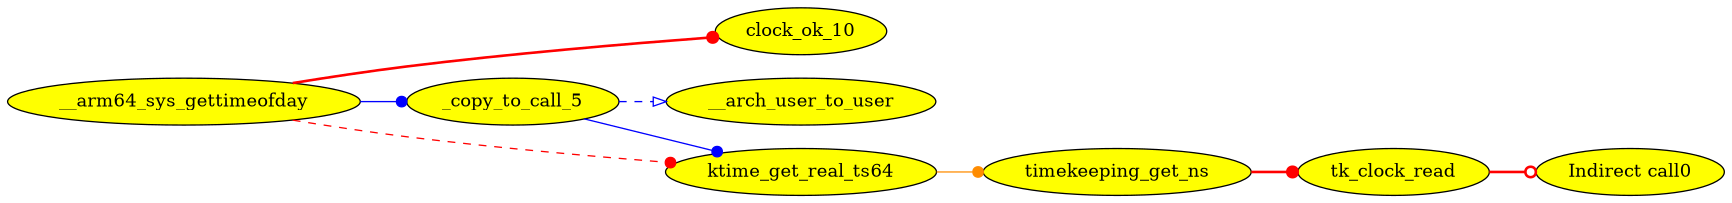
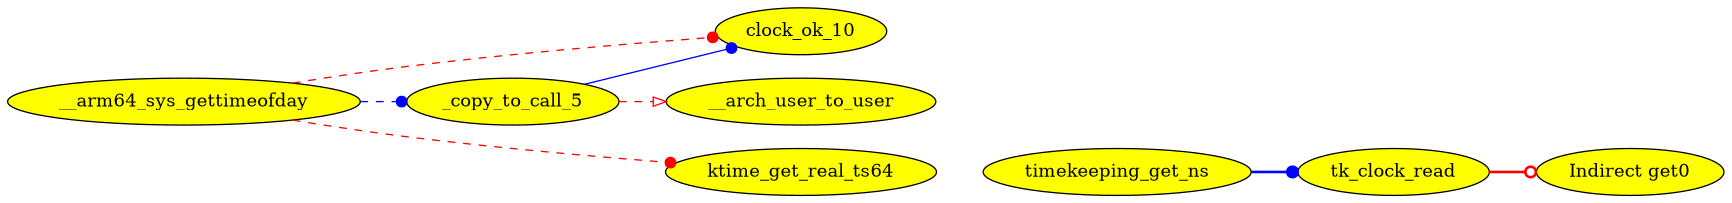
(500, 56) -> (500, 56)
(378, 102) -> (378, 102)
(636, 102) -> (636, 102)
(648, 135) -> (655, 67)
(955, 172) -> none
(1269, 172) -> (1269, 172)
(1630, 172) -> (1630, 172)
